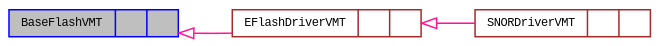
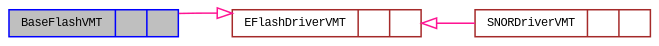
(213, 33) -> (198, 13)
